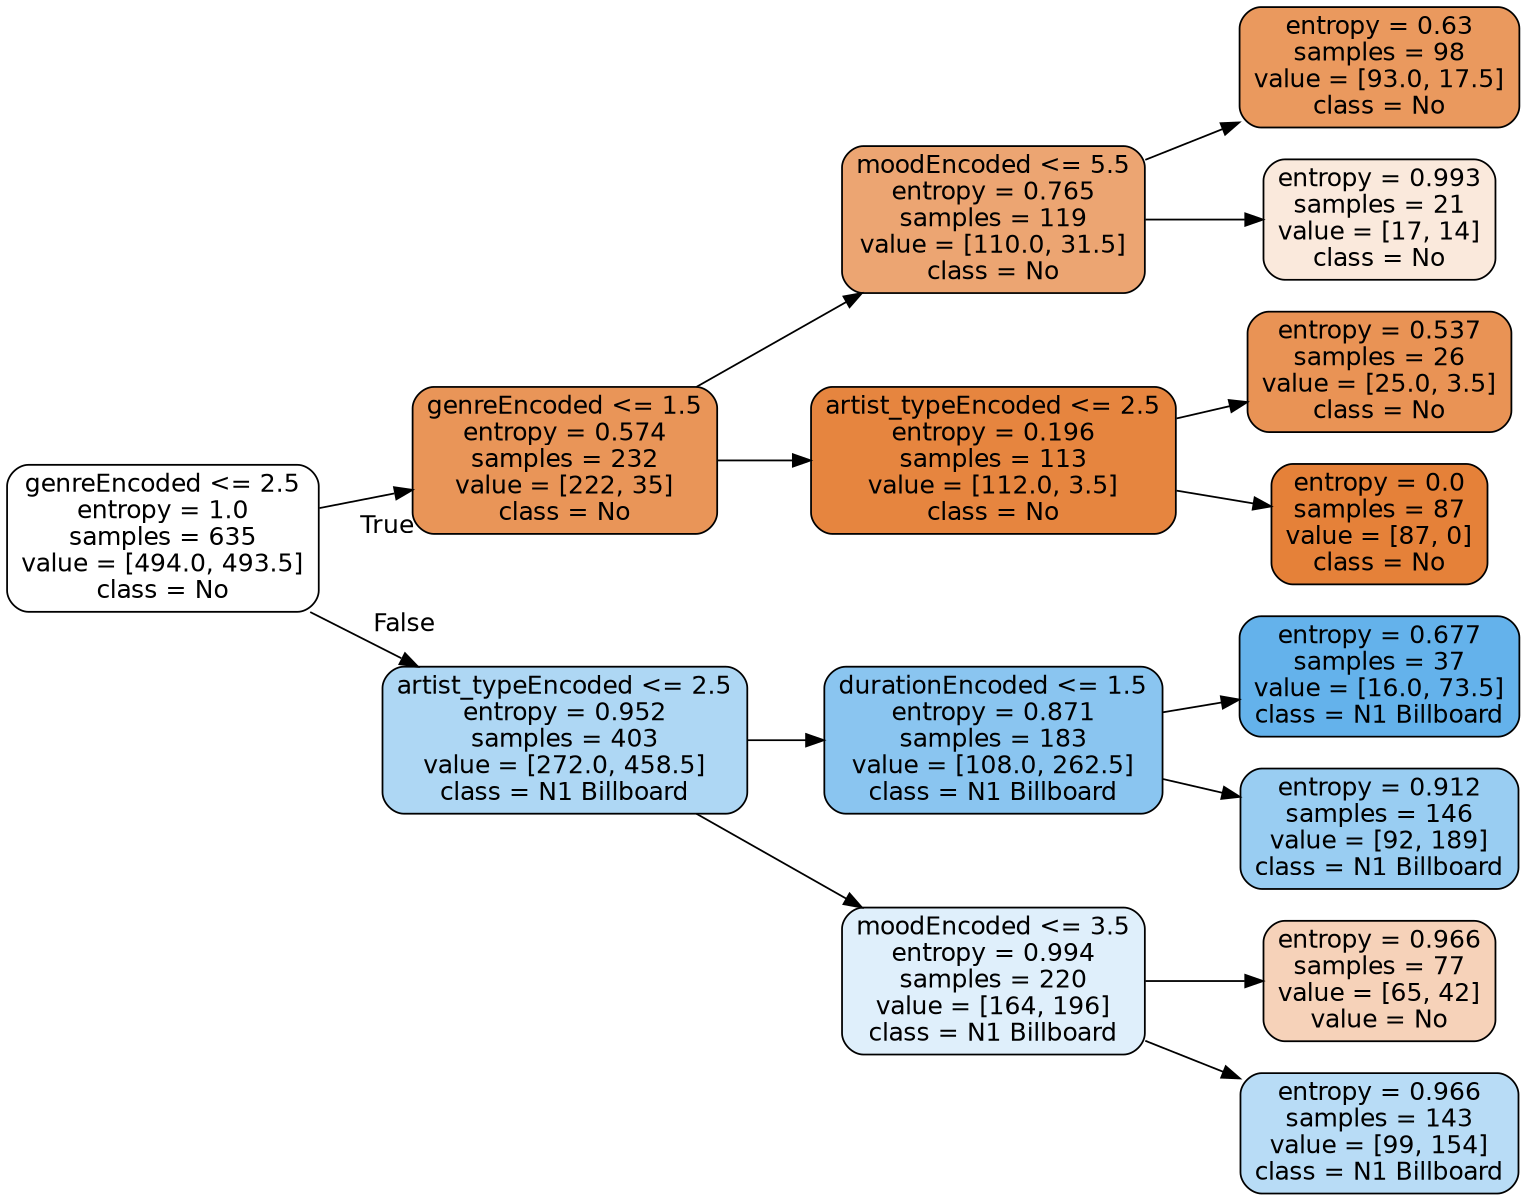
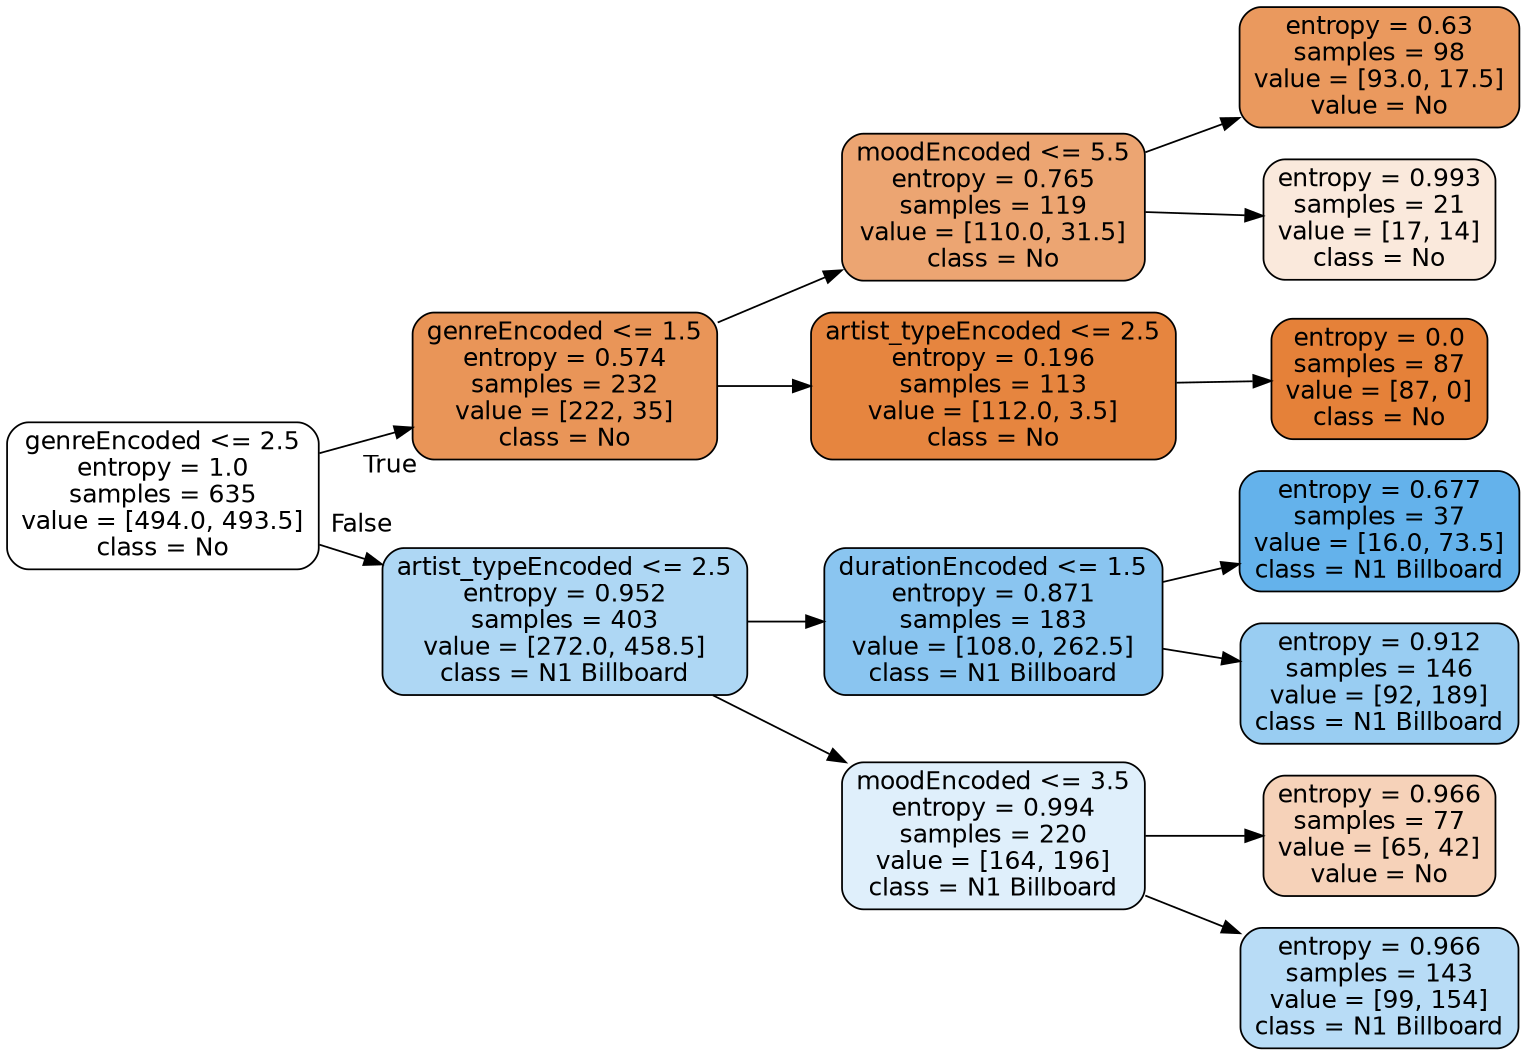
(1379, 67) -> (1379, 67)
(1379, 372) -> none
